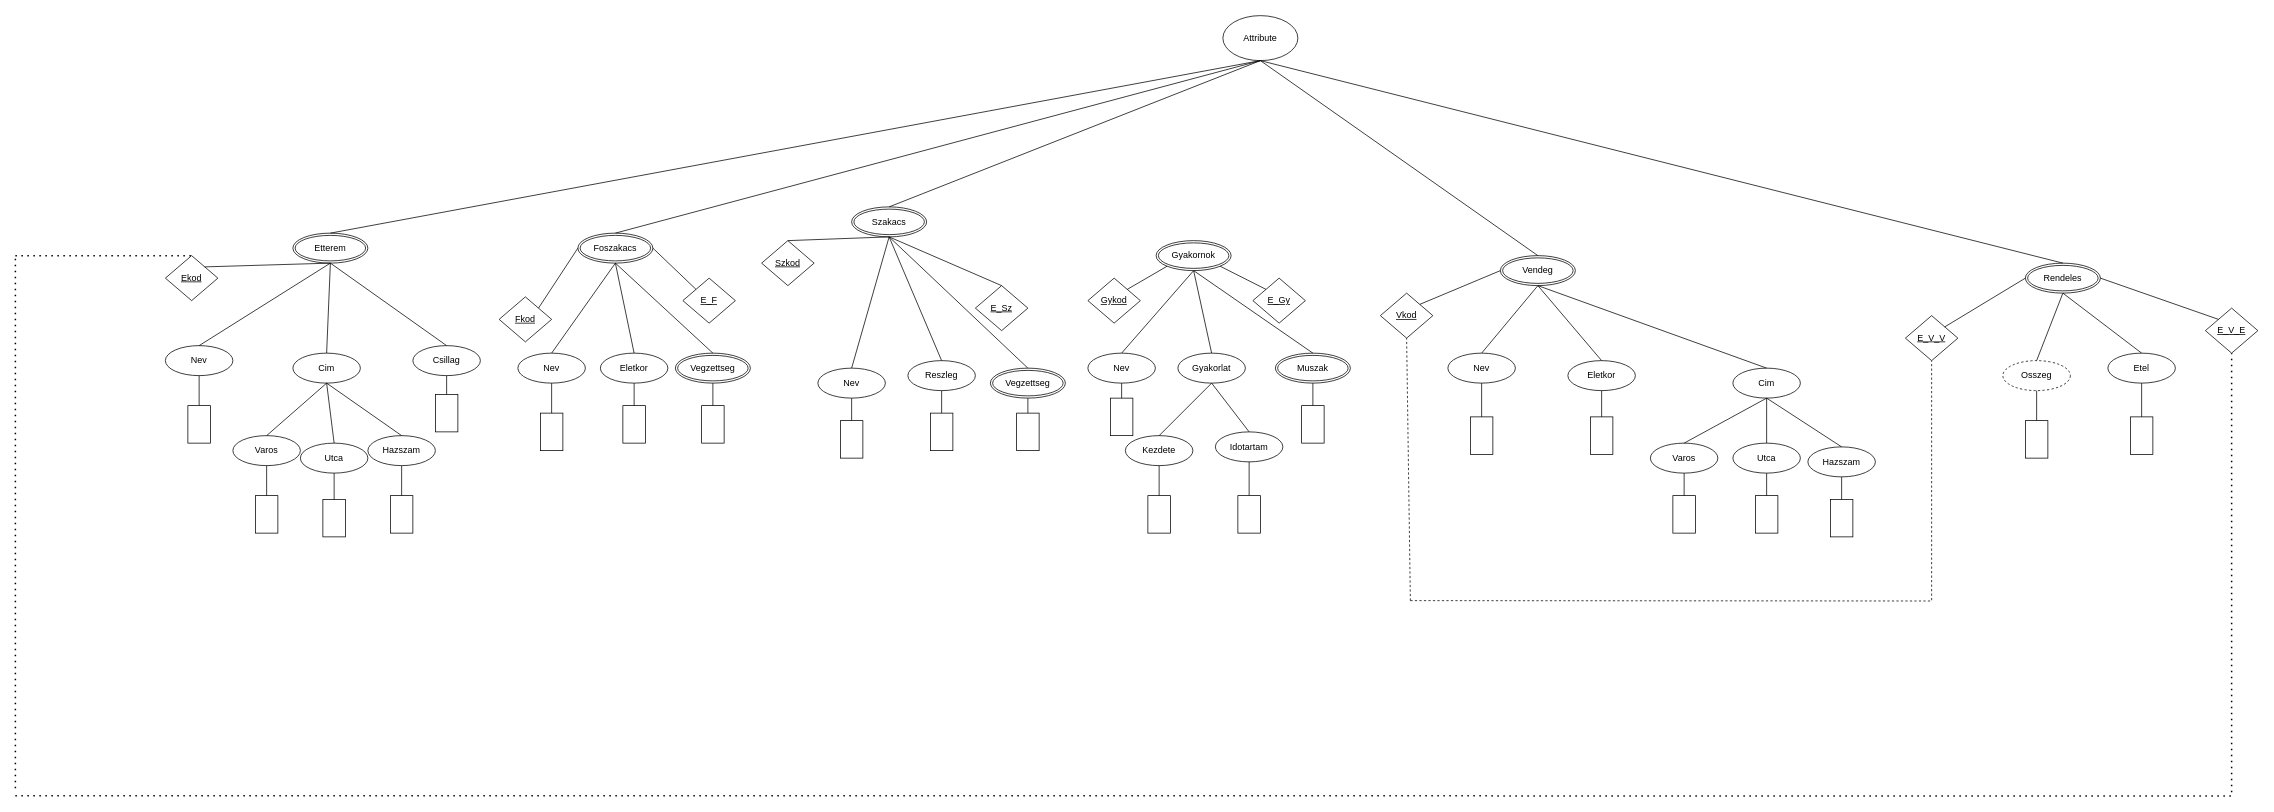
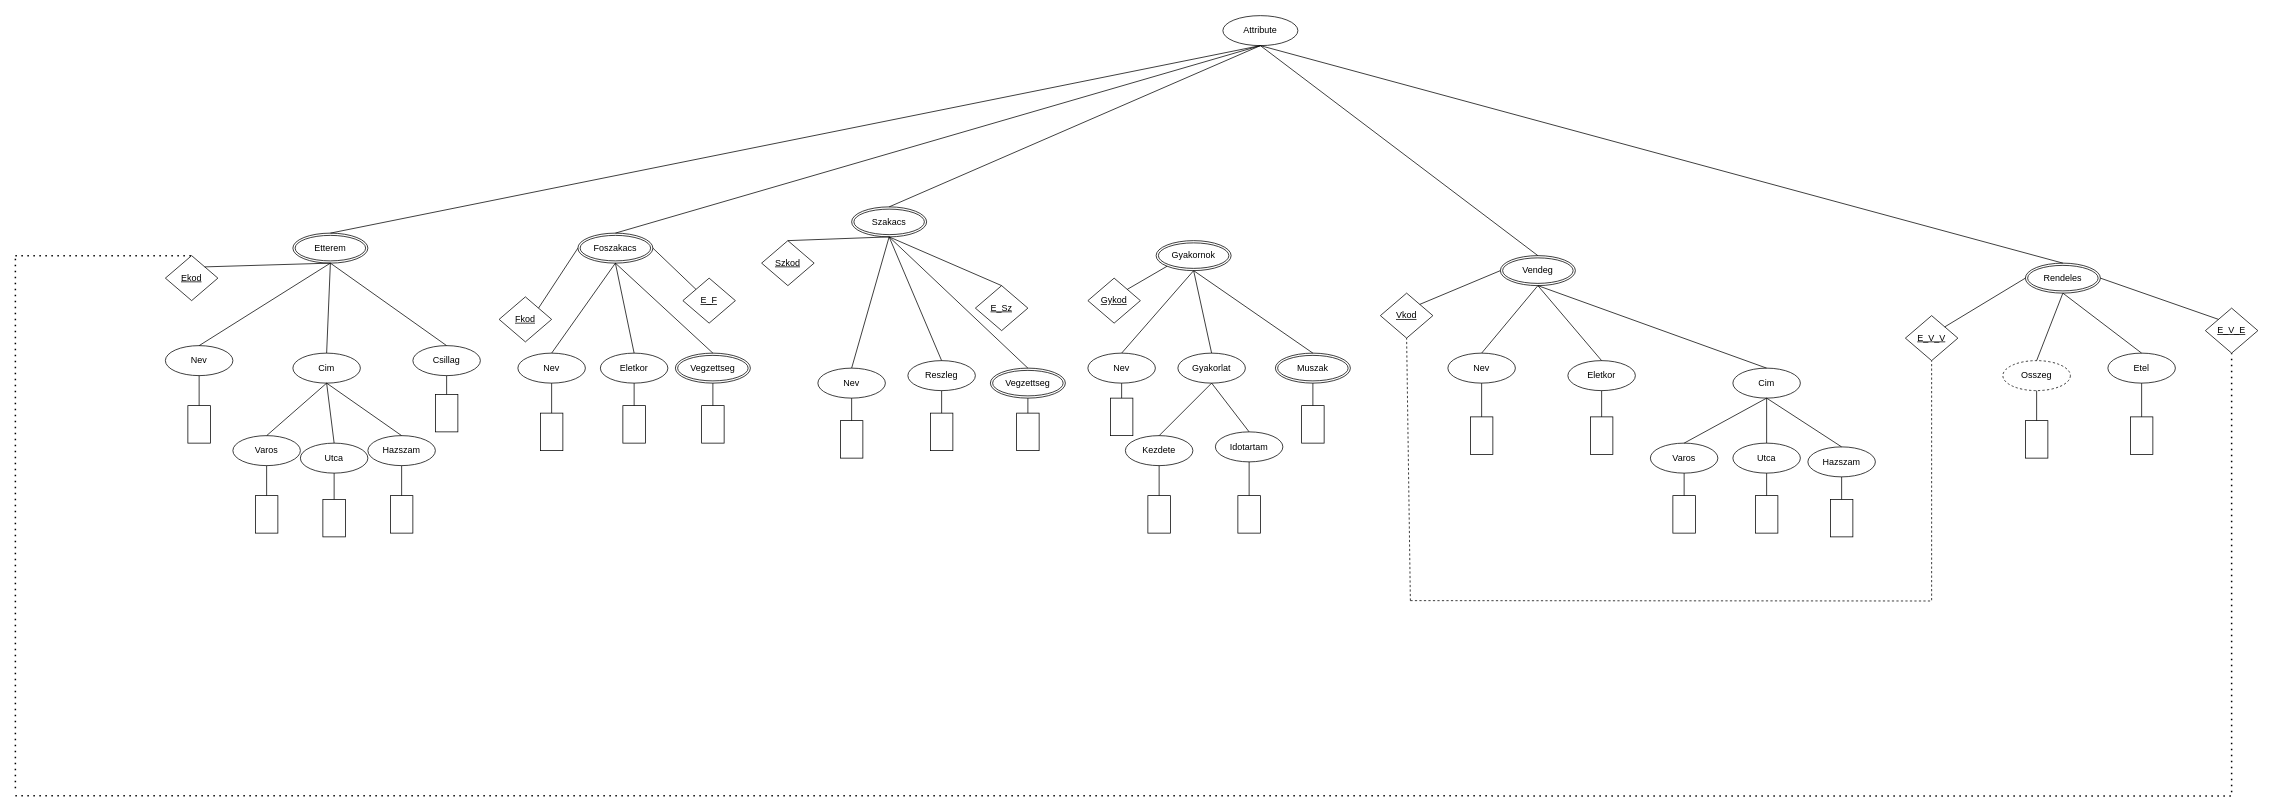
(1260, 38) -> (1260, 30)
(1244, 278) -> none
(1279, 300) -> none
